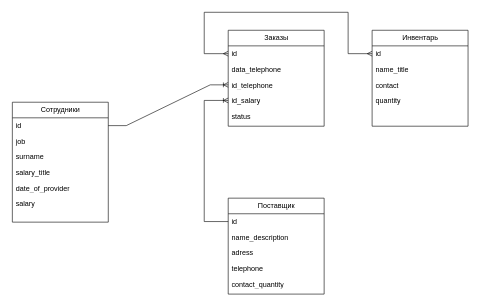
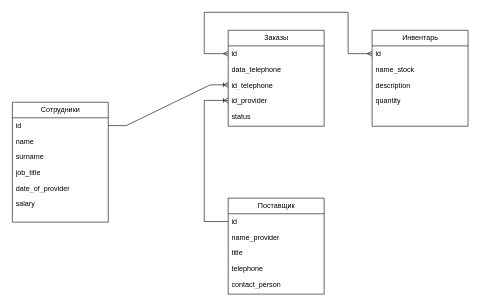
(394, 70) -> (396, 70)
(390, 86) -> (396, 86)
(248, 101) -> (252, 101)
(22, 142) -> (24, 142)
(37, 173) -> (32, 173)
(262, 238) -> (257, 238)
(244, 254) -> (240, 254)
(263, 285) -> (260, 285)
